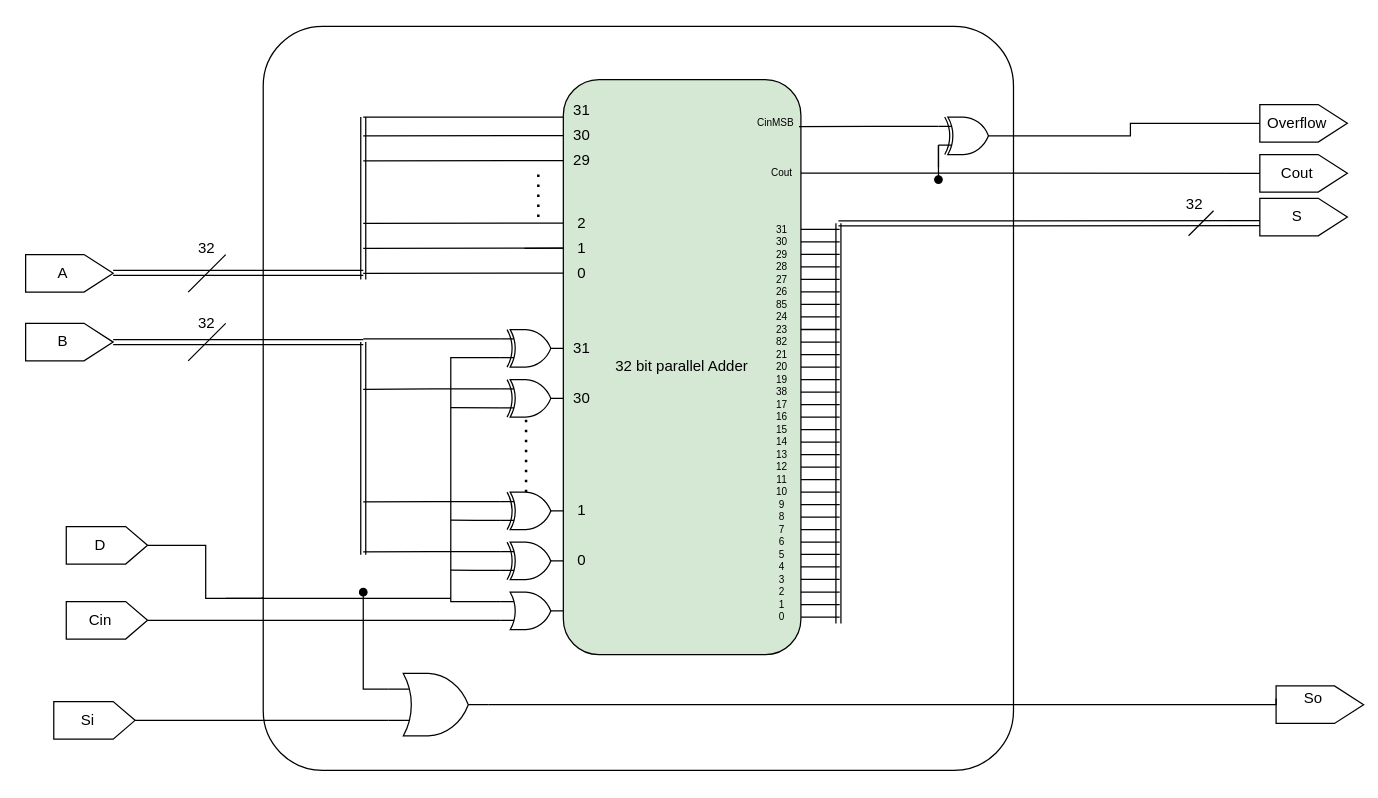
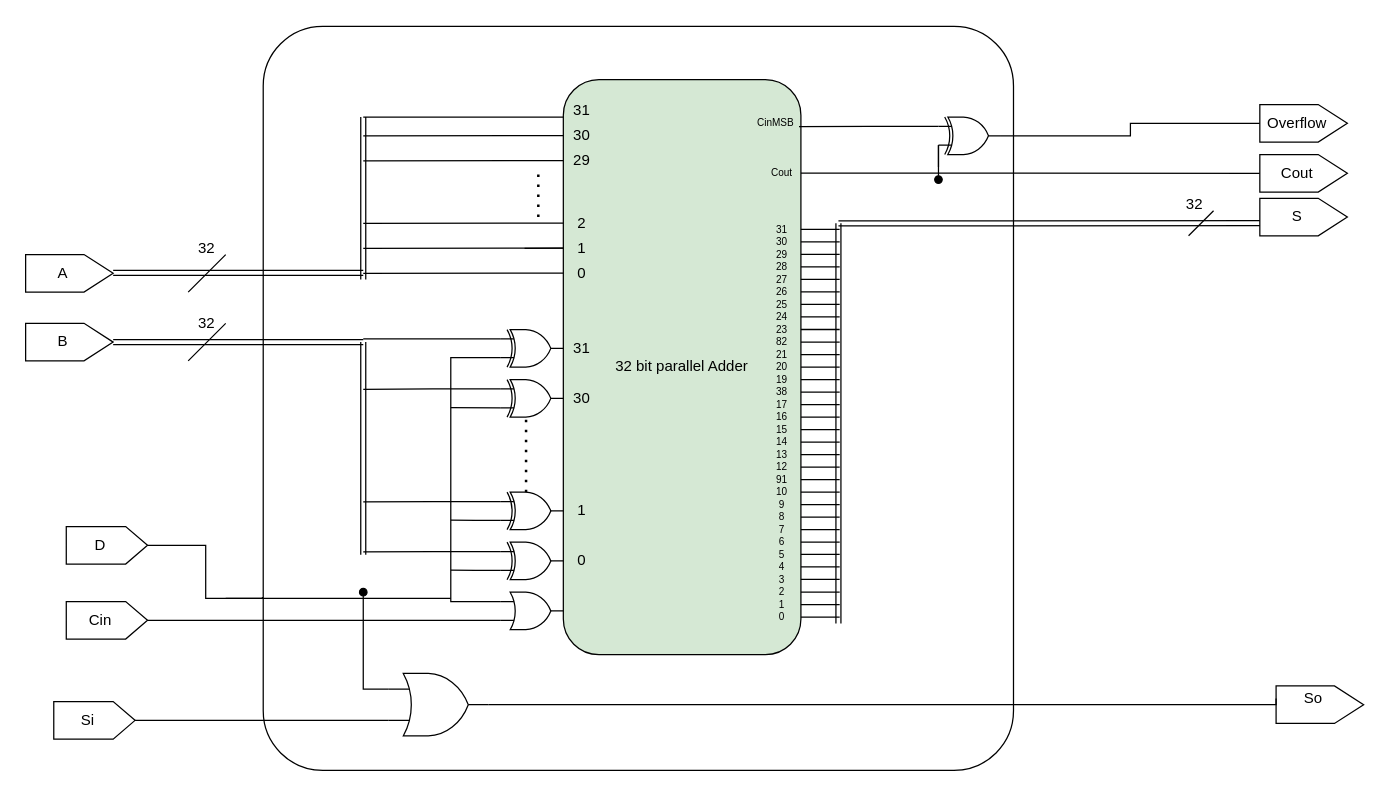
(782, 304) -> (782, 304)
(782, 479) -> (782, 479)
